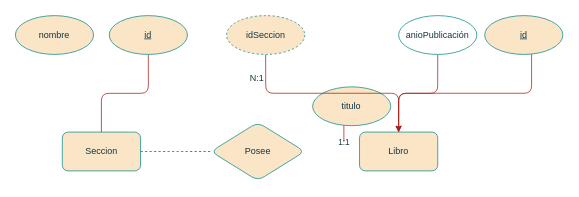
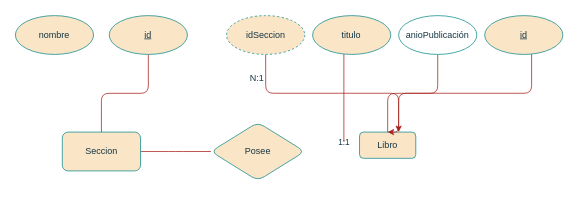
(352, 106) -> (352, 35)
(176, 151) -> (176, 151)
(399, 151) -> (388, 145)
